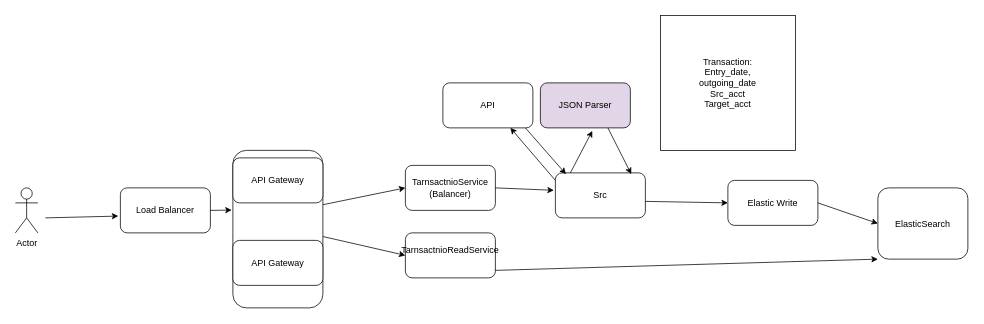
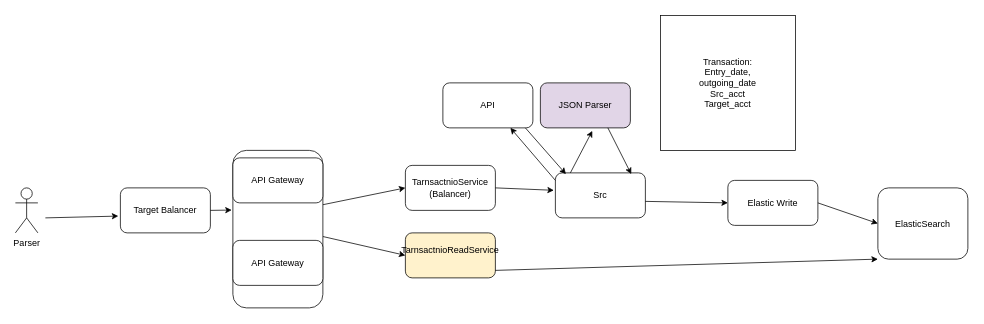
(165, 210) -> (165, 210)
(27, 244) -> (27, 244)
(450, 255) -> (450, 255)
